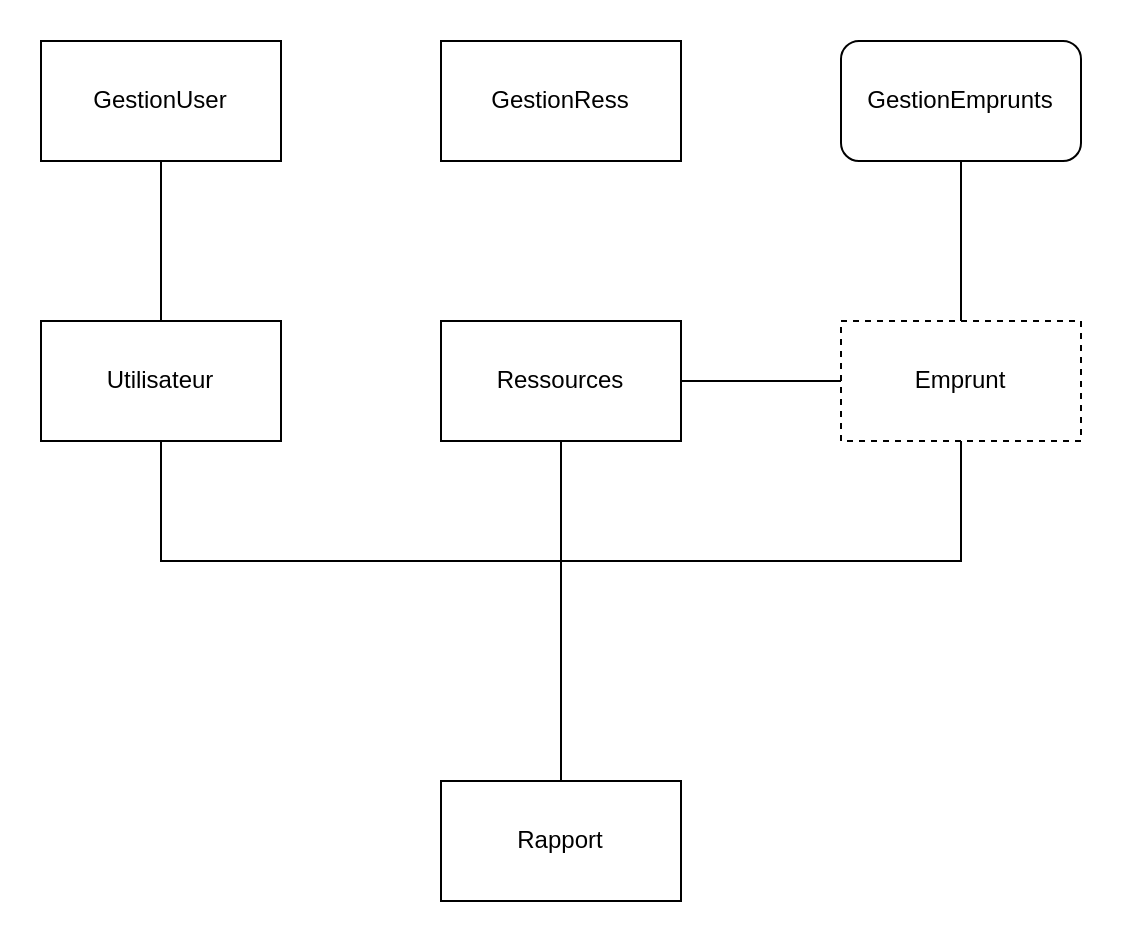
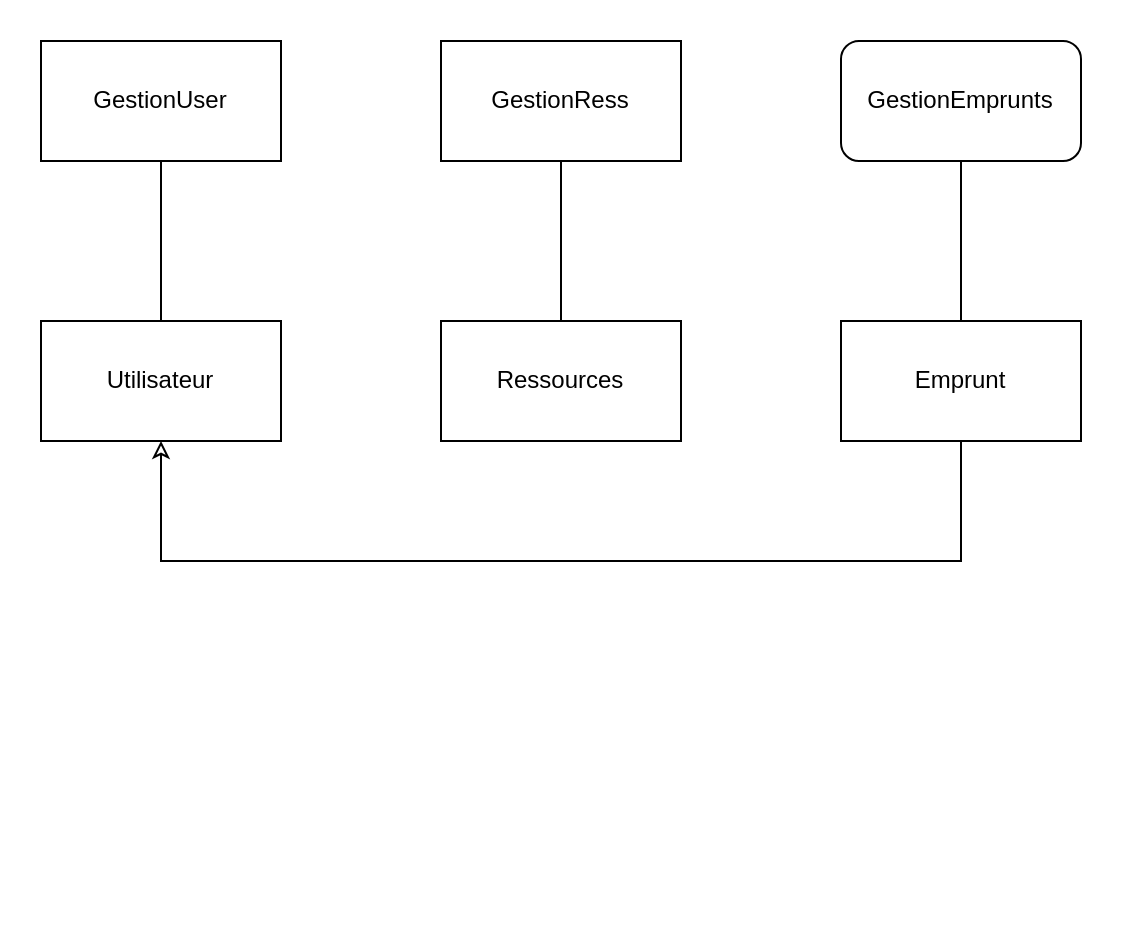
none -> (561, 241)
(761, 381) -> none
(961, 381) -> (961, 381)
(161, 450) -> (161, 456)
(561, 611) -> none
(561, 841) -> none
